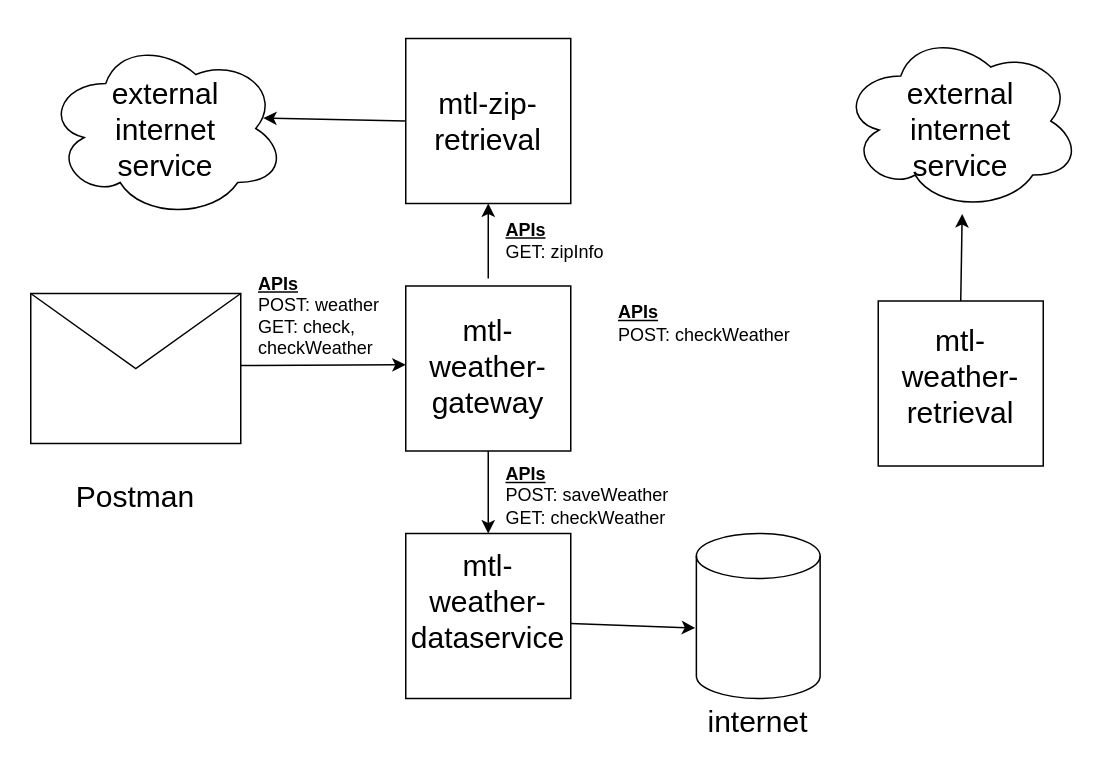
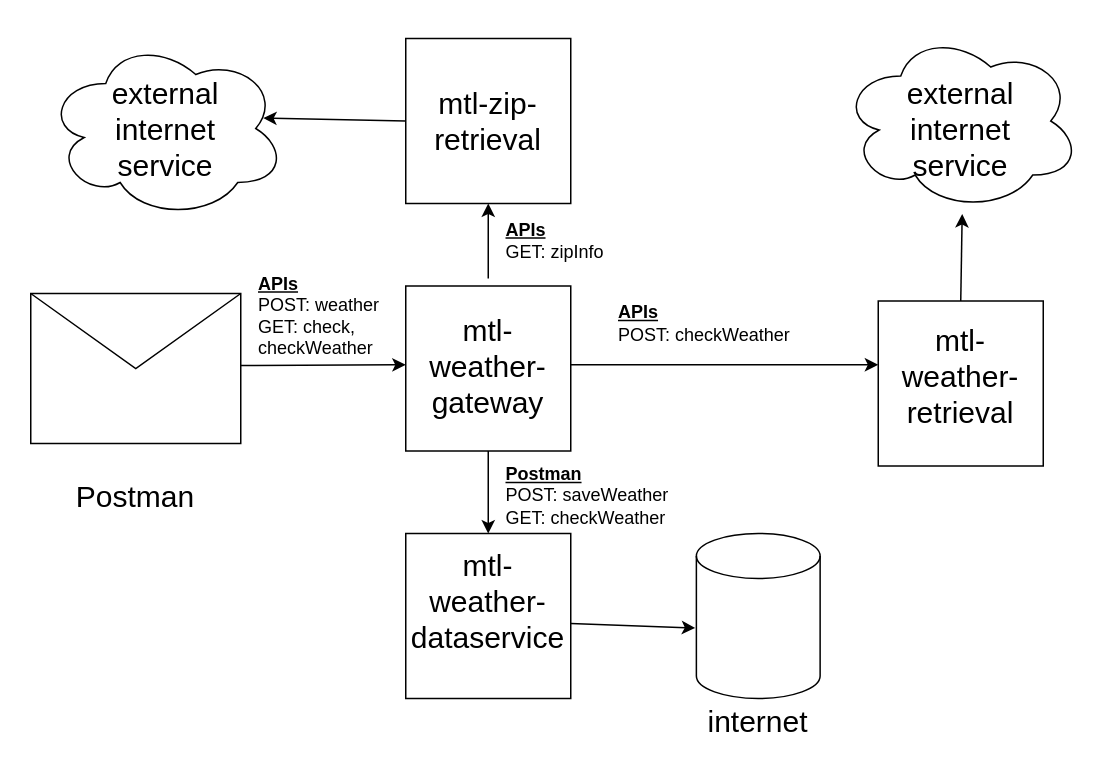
none -> (719, 365)
(587, 496) -> (587, 496)
